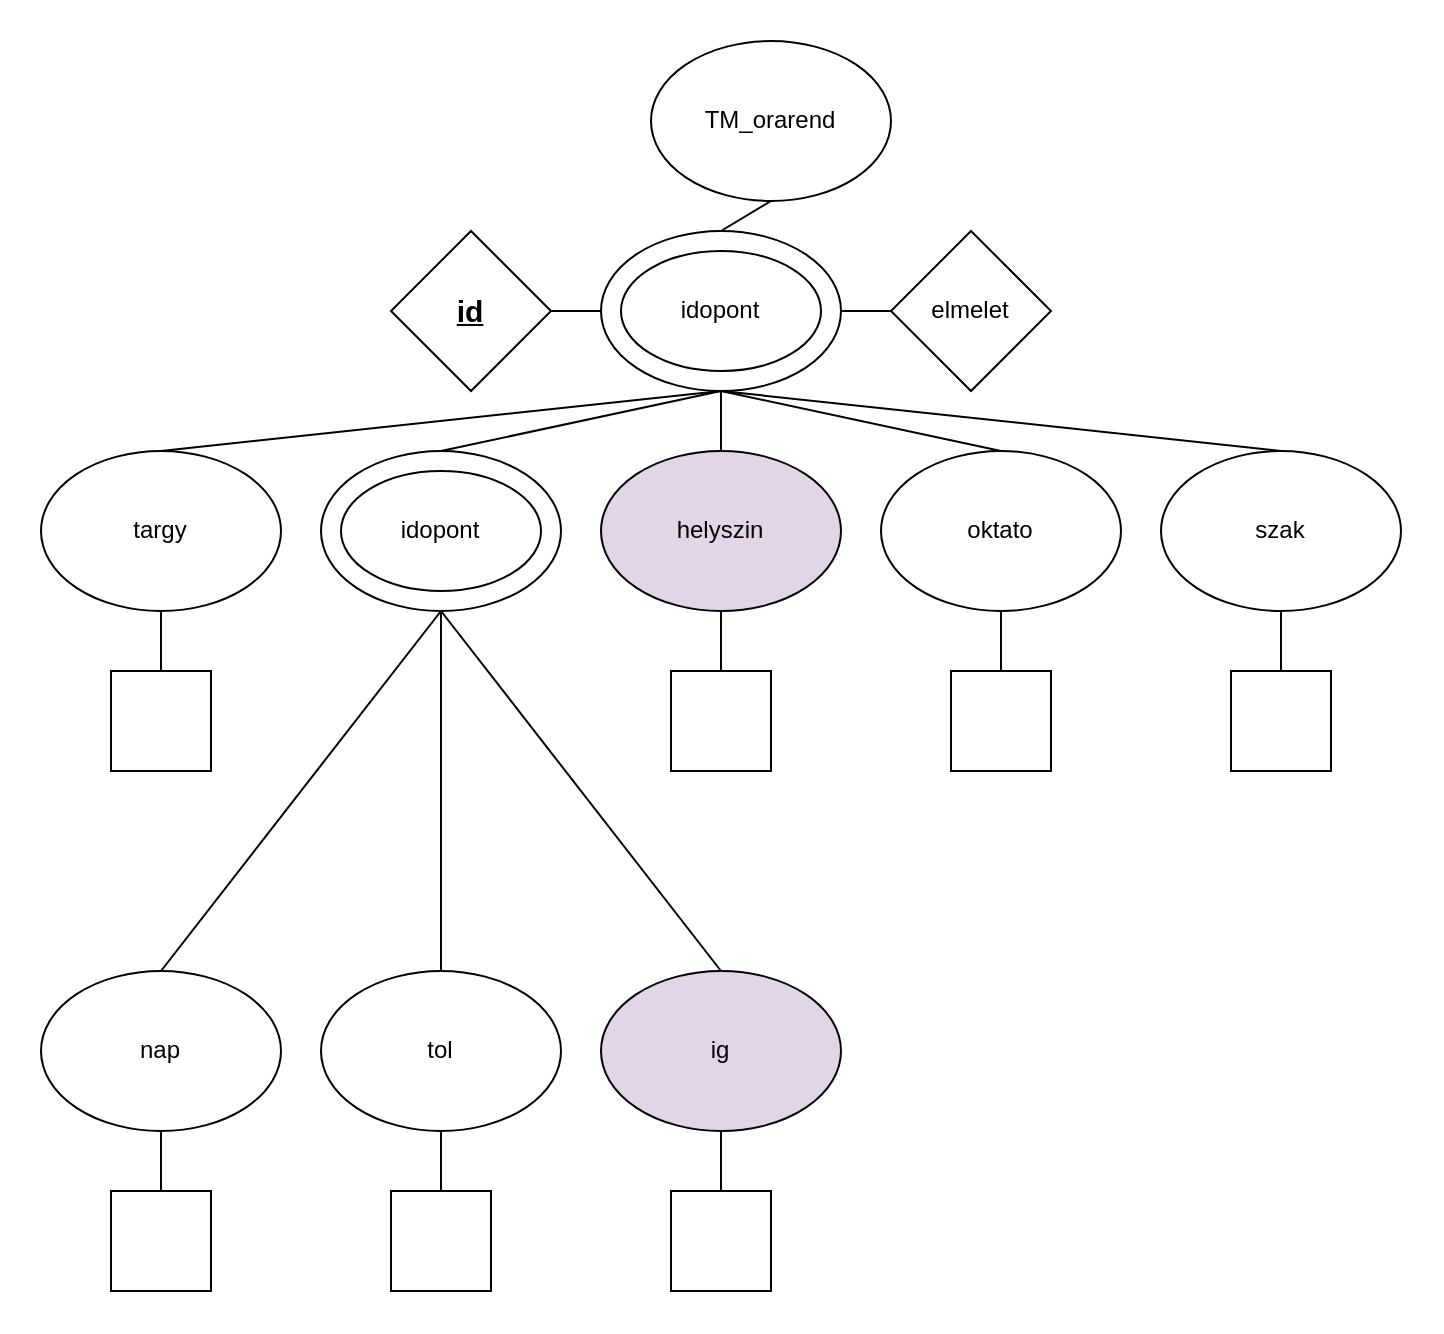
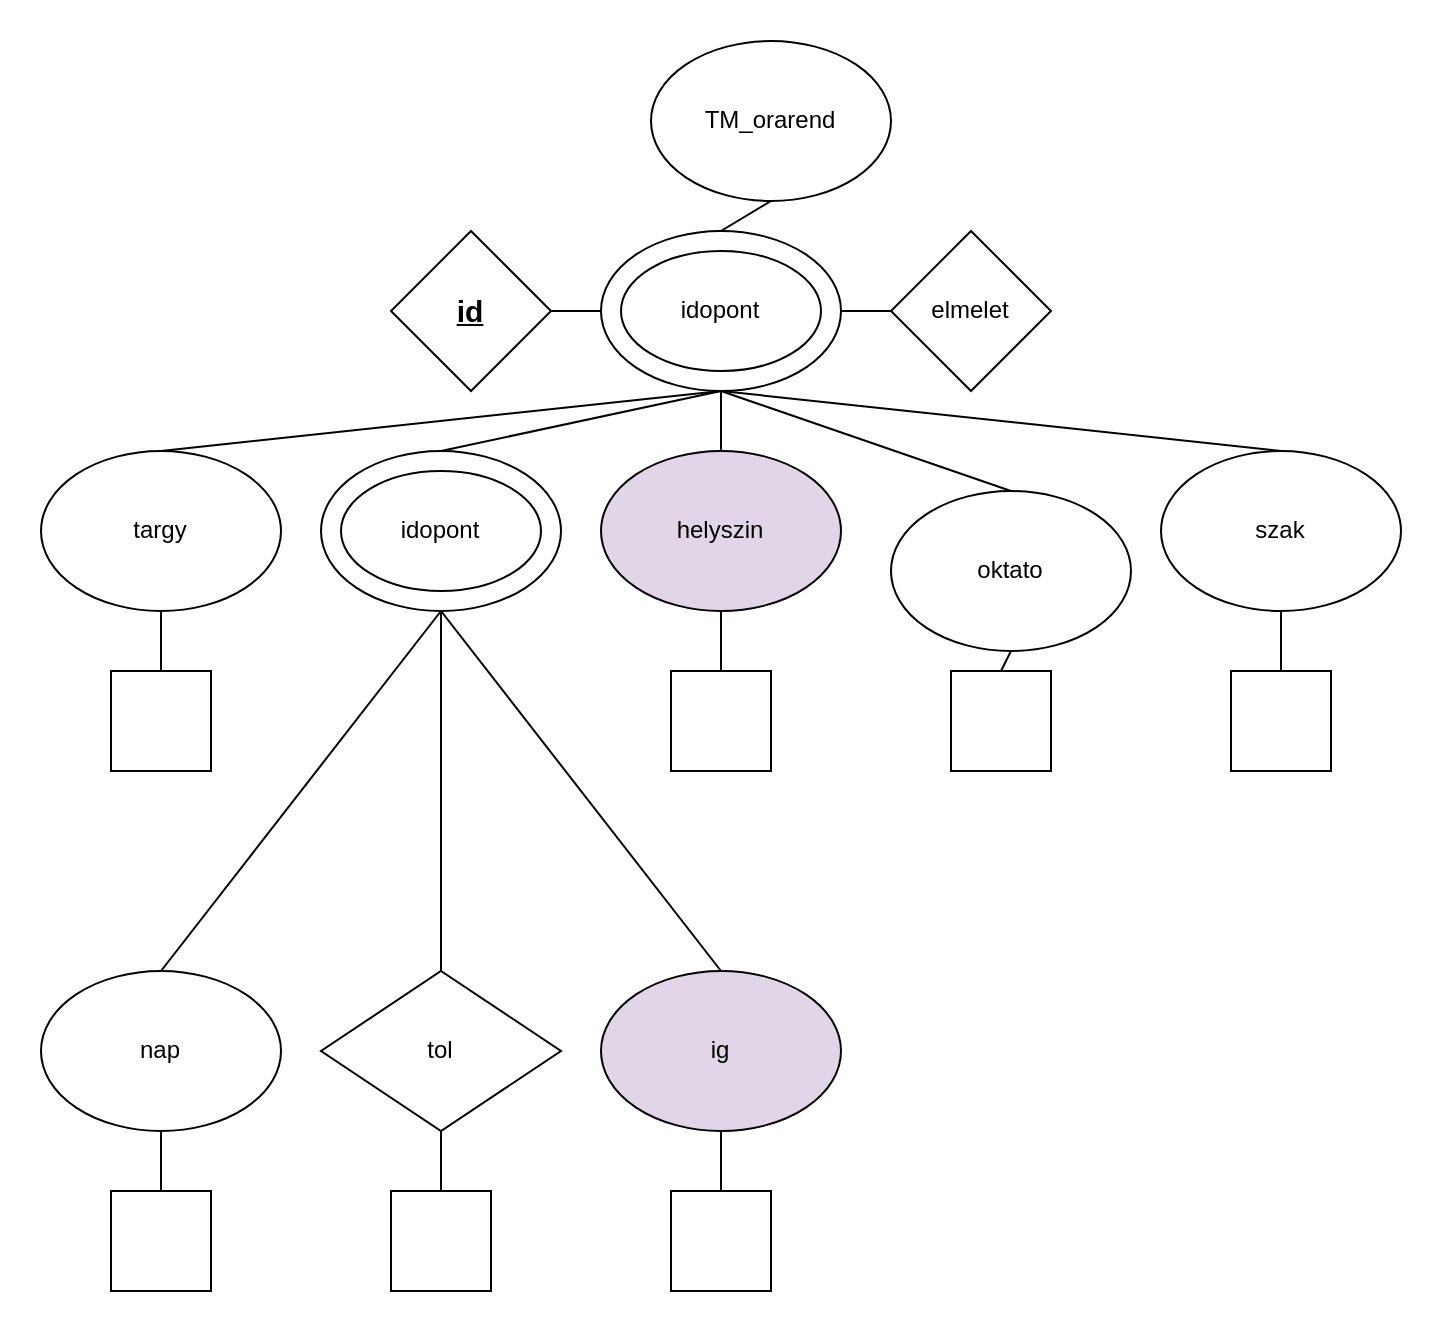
(1001, 531) -> (1011, 571)
(441, 1051) -> (441, 1051)
